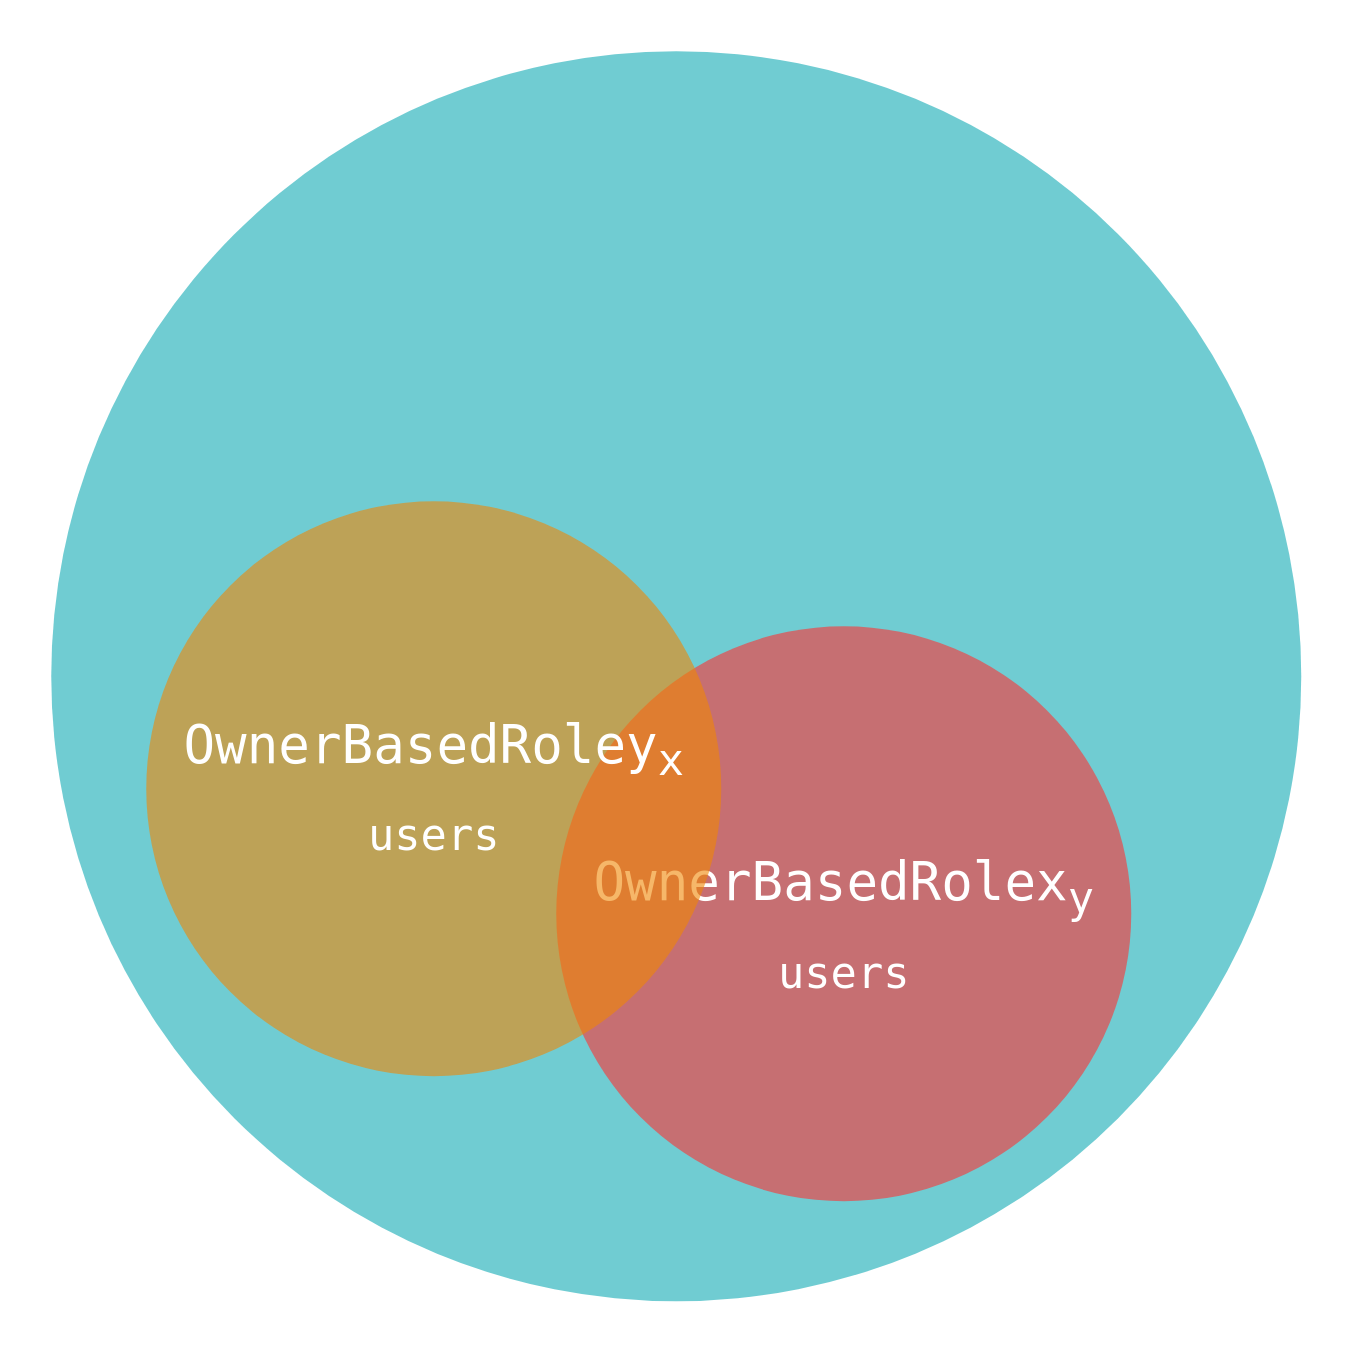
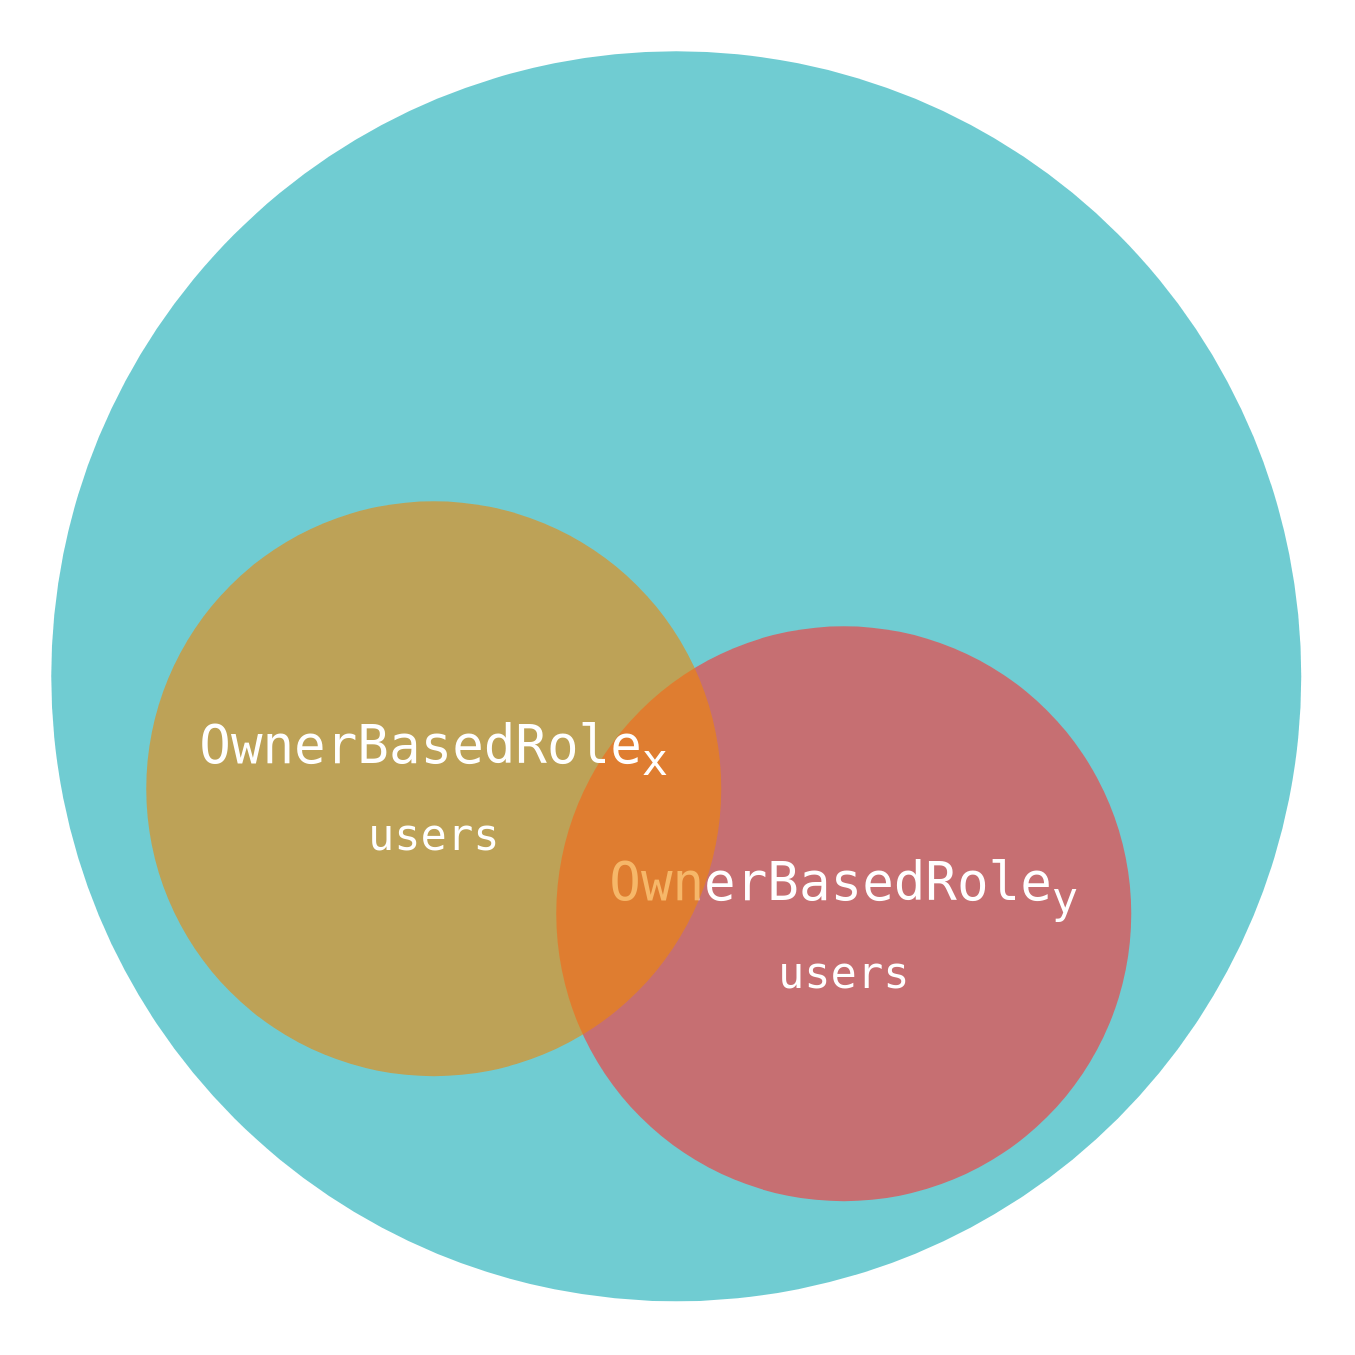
(435, 789) -> (435, 789)
(845, 926) -> (845, 926)
